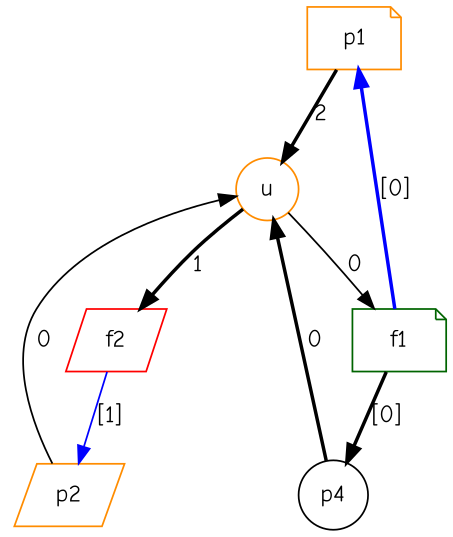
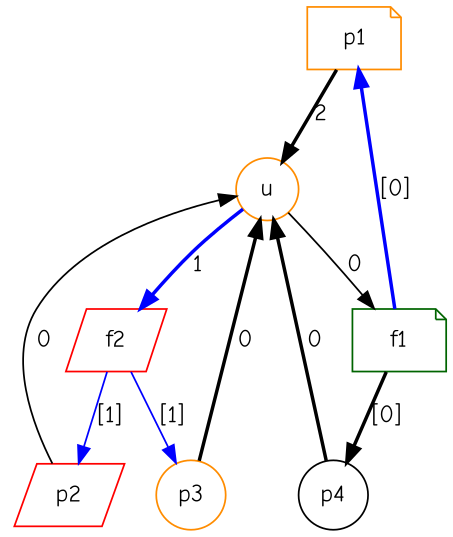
(195, 249) -> (195, 249)
(69, 495) -> (69, 495)
none -> (191, 495)
